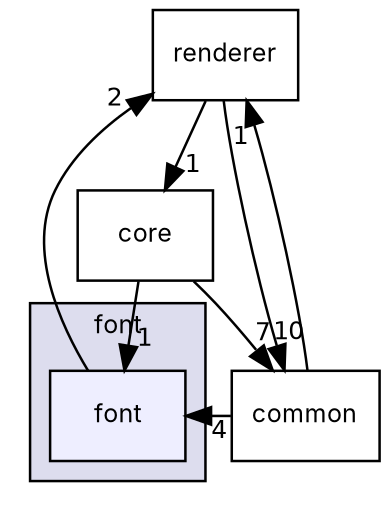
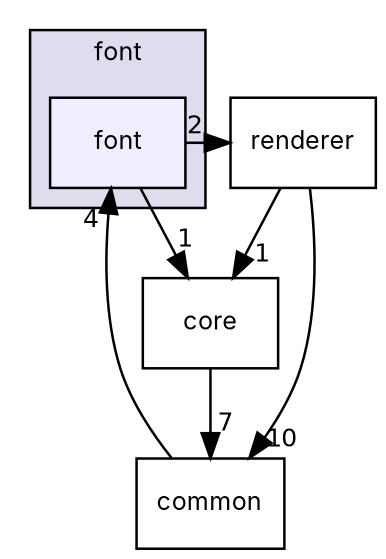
(285, 247) -> none
(133, 318) -> (159, 224)
